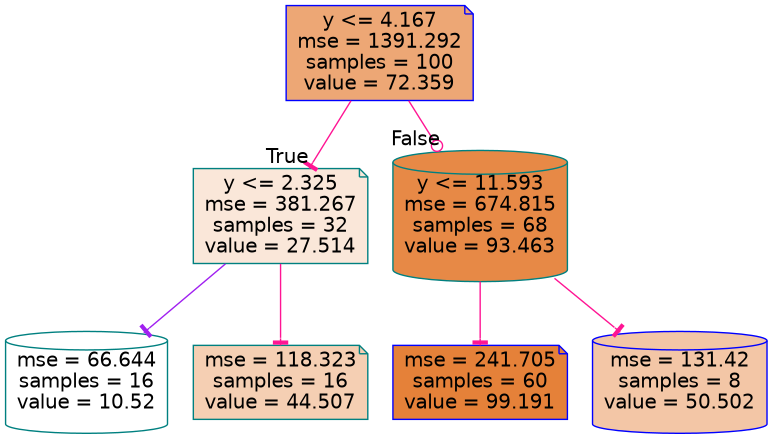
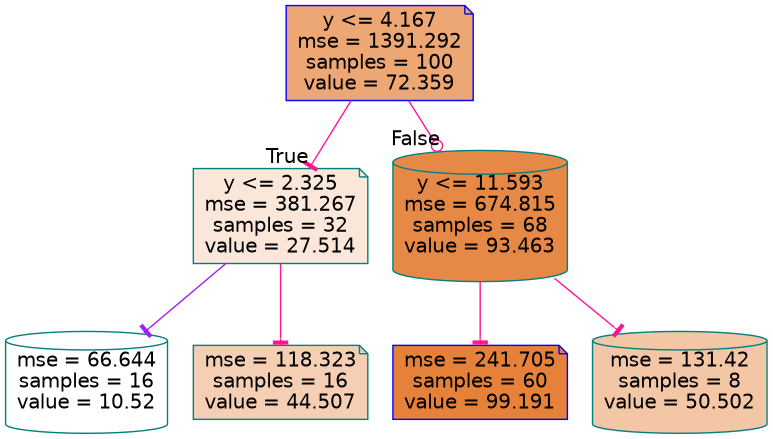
(680, 382) -> (680, 382)
